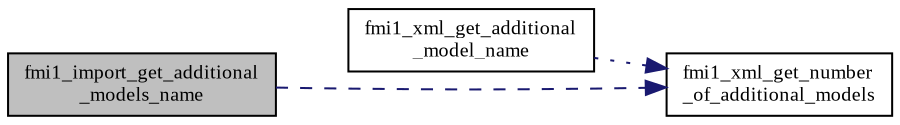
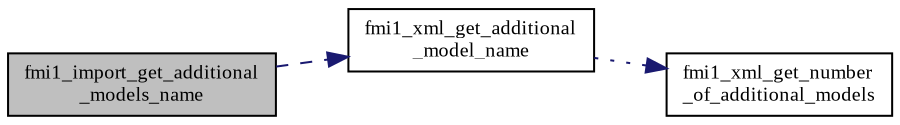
(461, 89) -> (302, 63)
